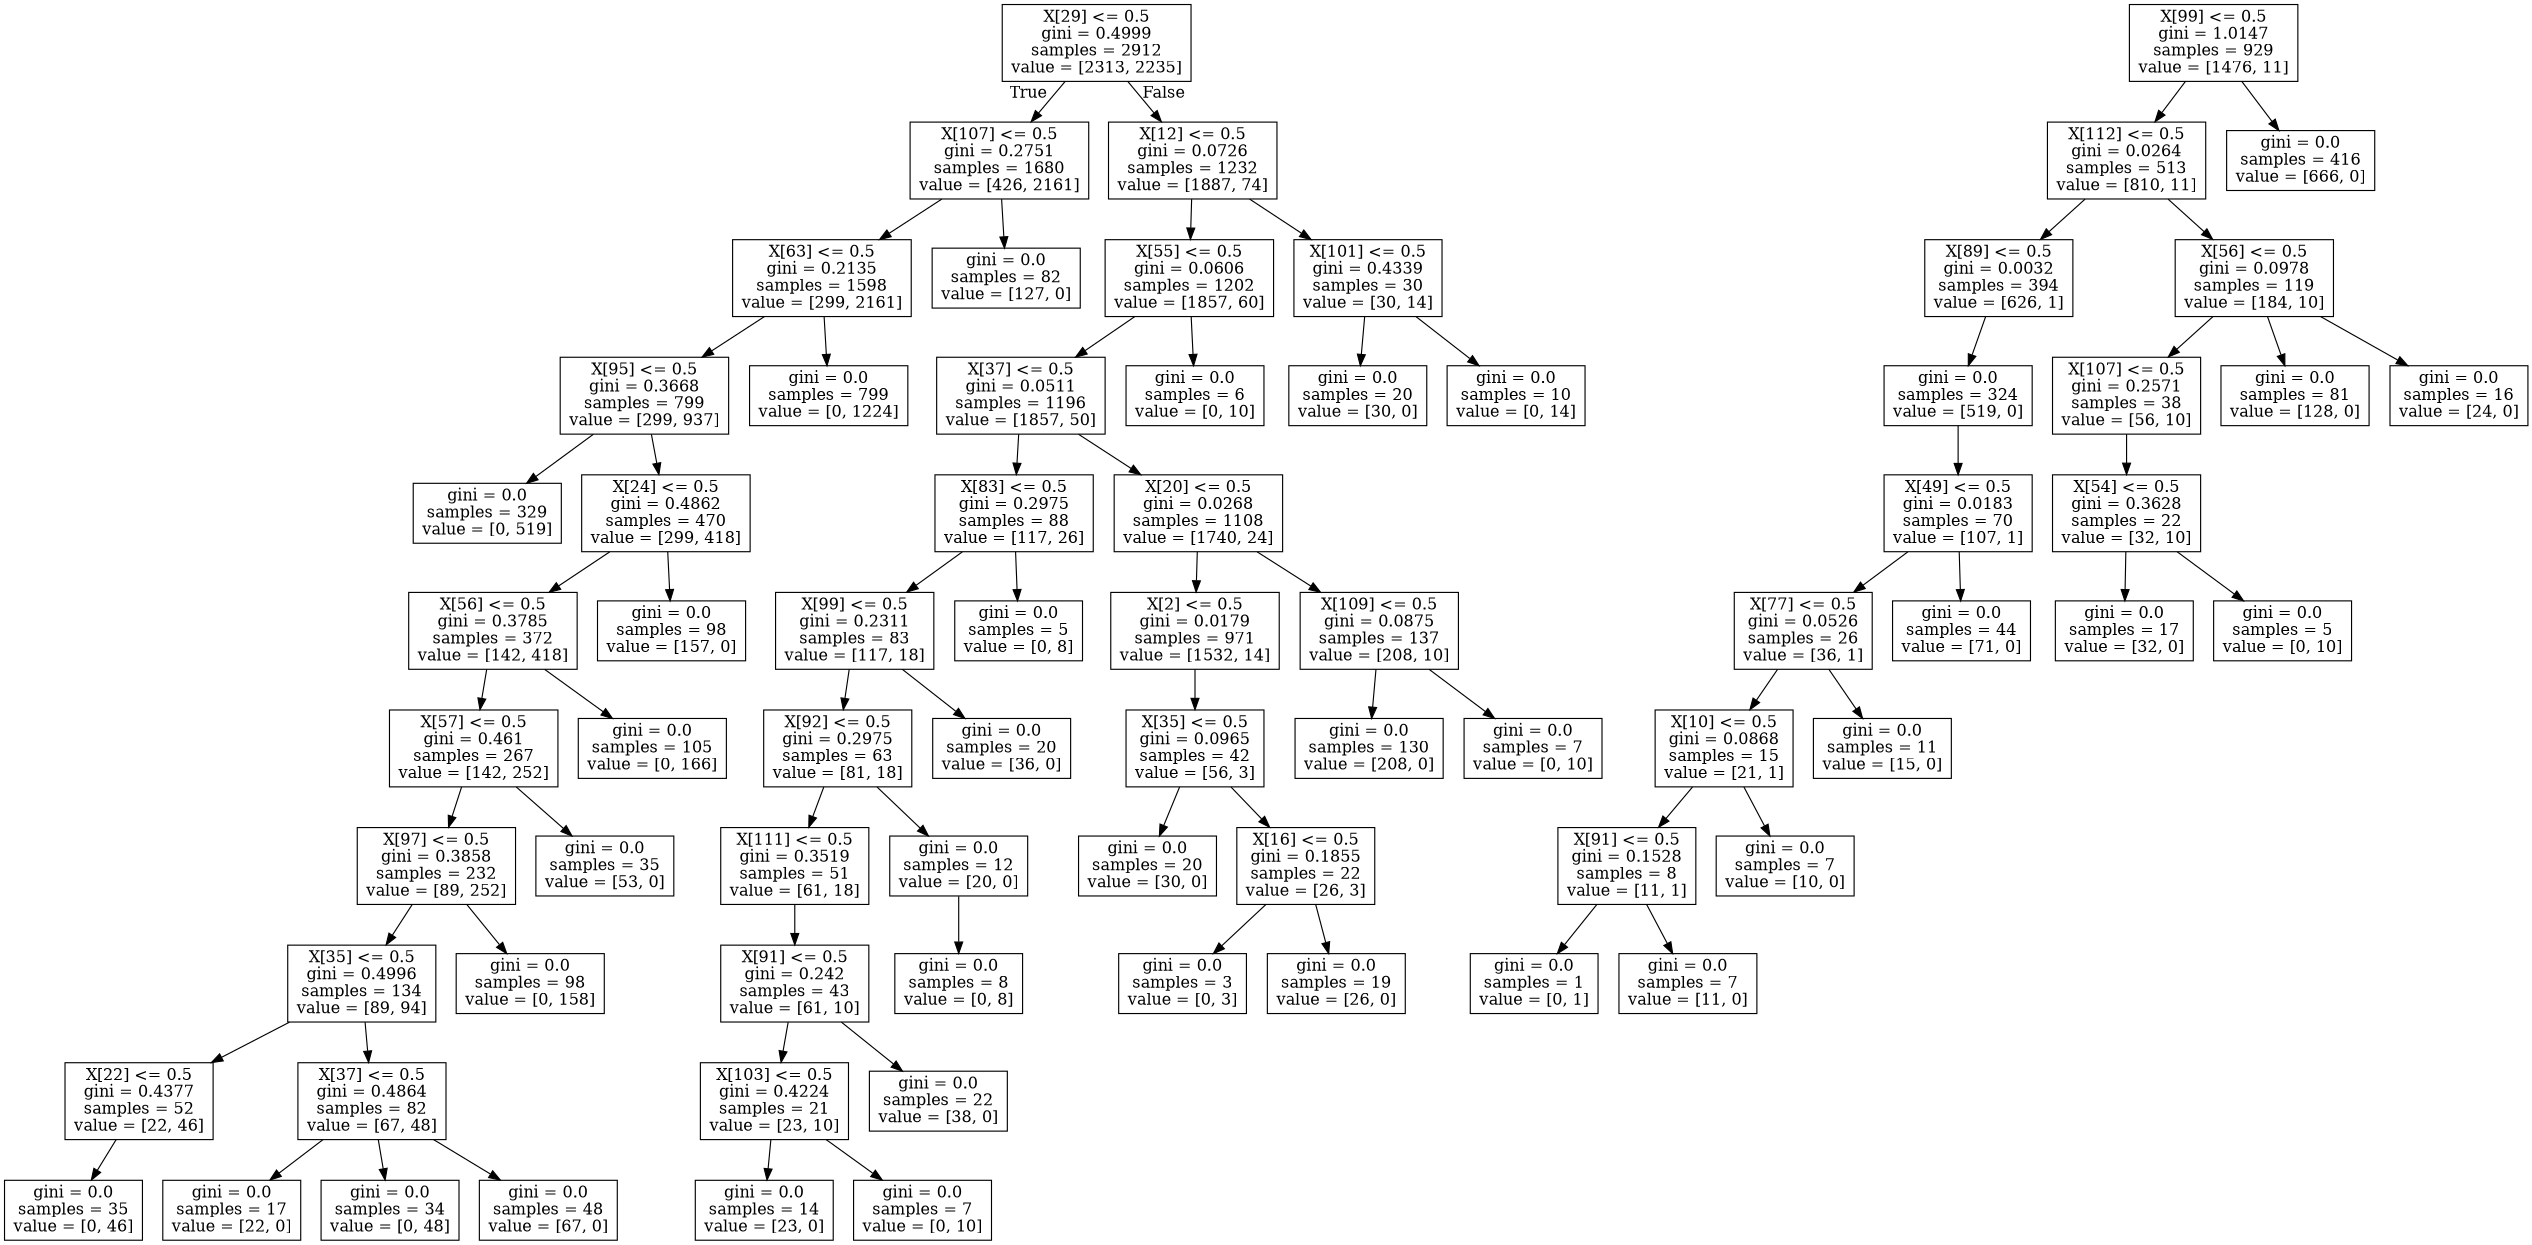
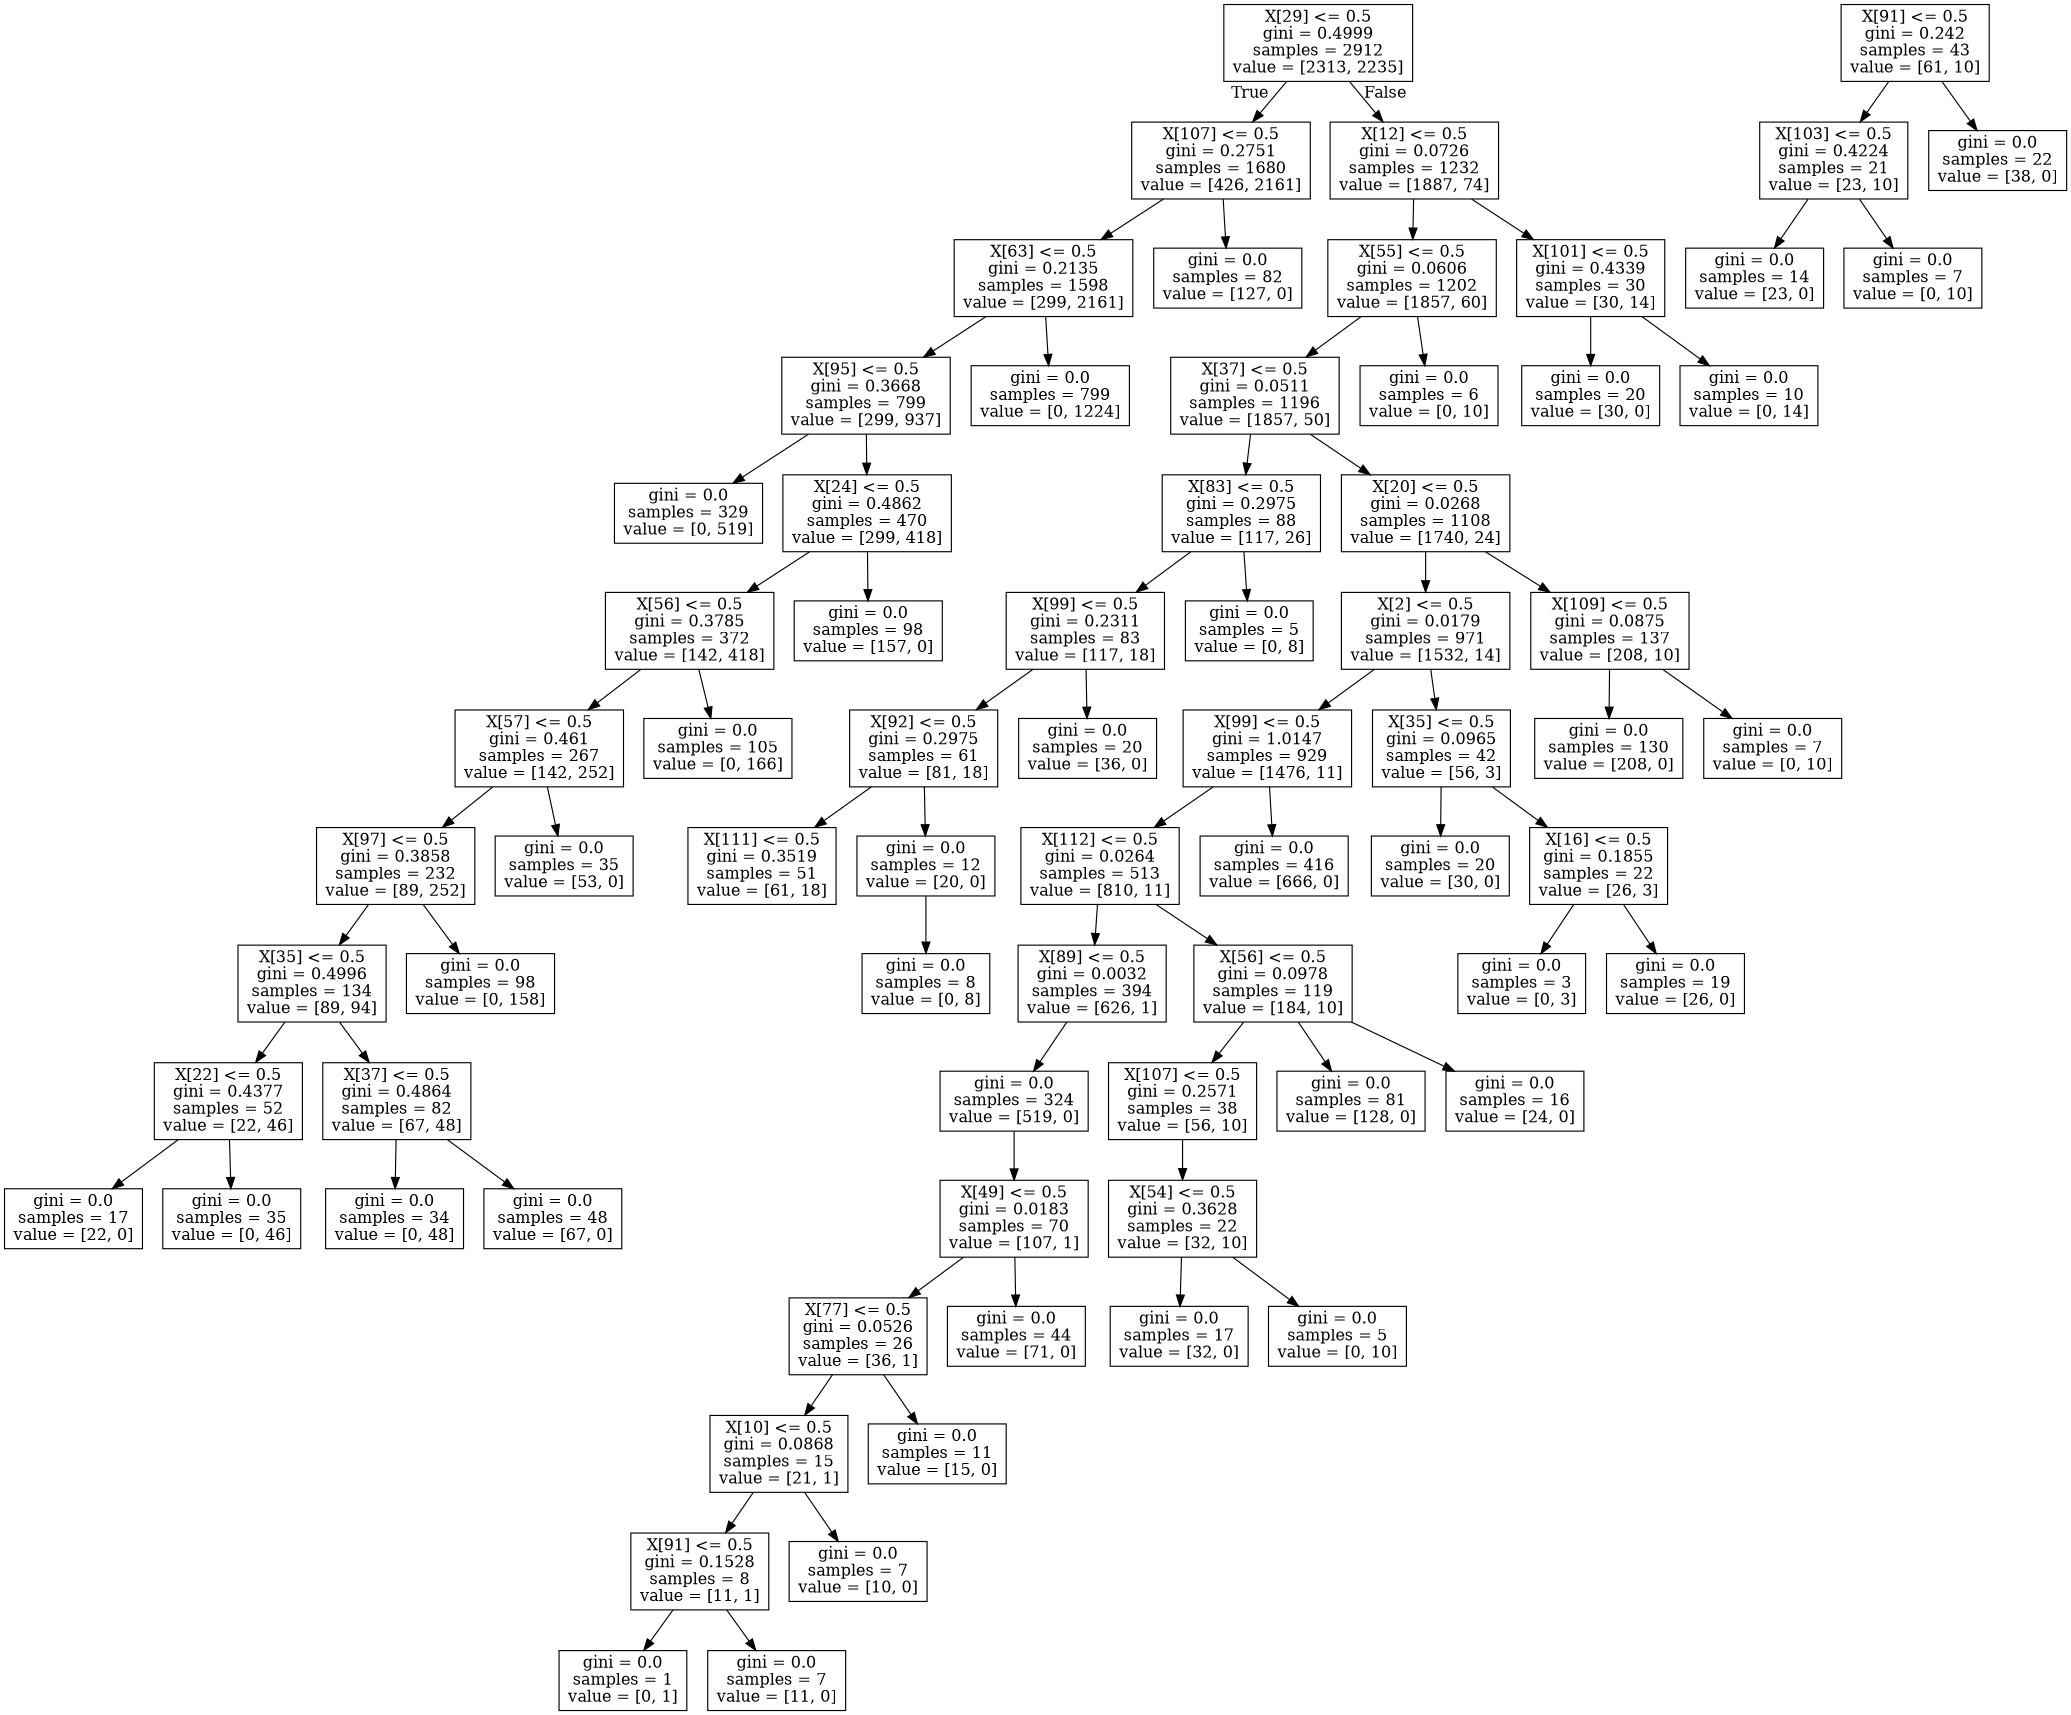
none -> (1351, 686)
(838, 748) -> (924, 748)
(795, 919) -> none
(301, 1156) -> (150, 1161)
